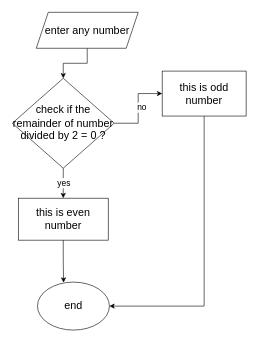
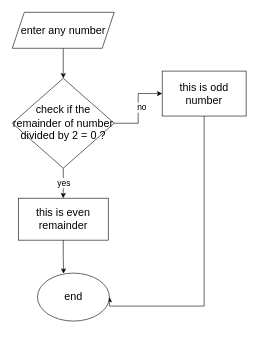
(87, 30) -> (63, 30)
(63, 219) -> (63, 219)
(74, 306) -> (74, 297)
